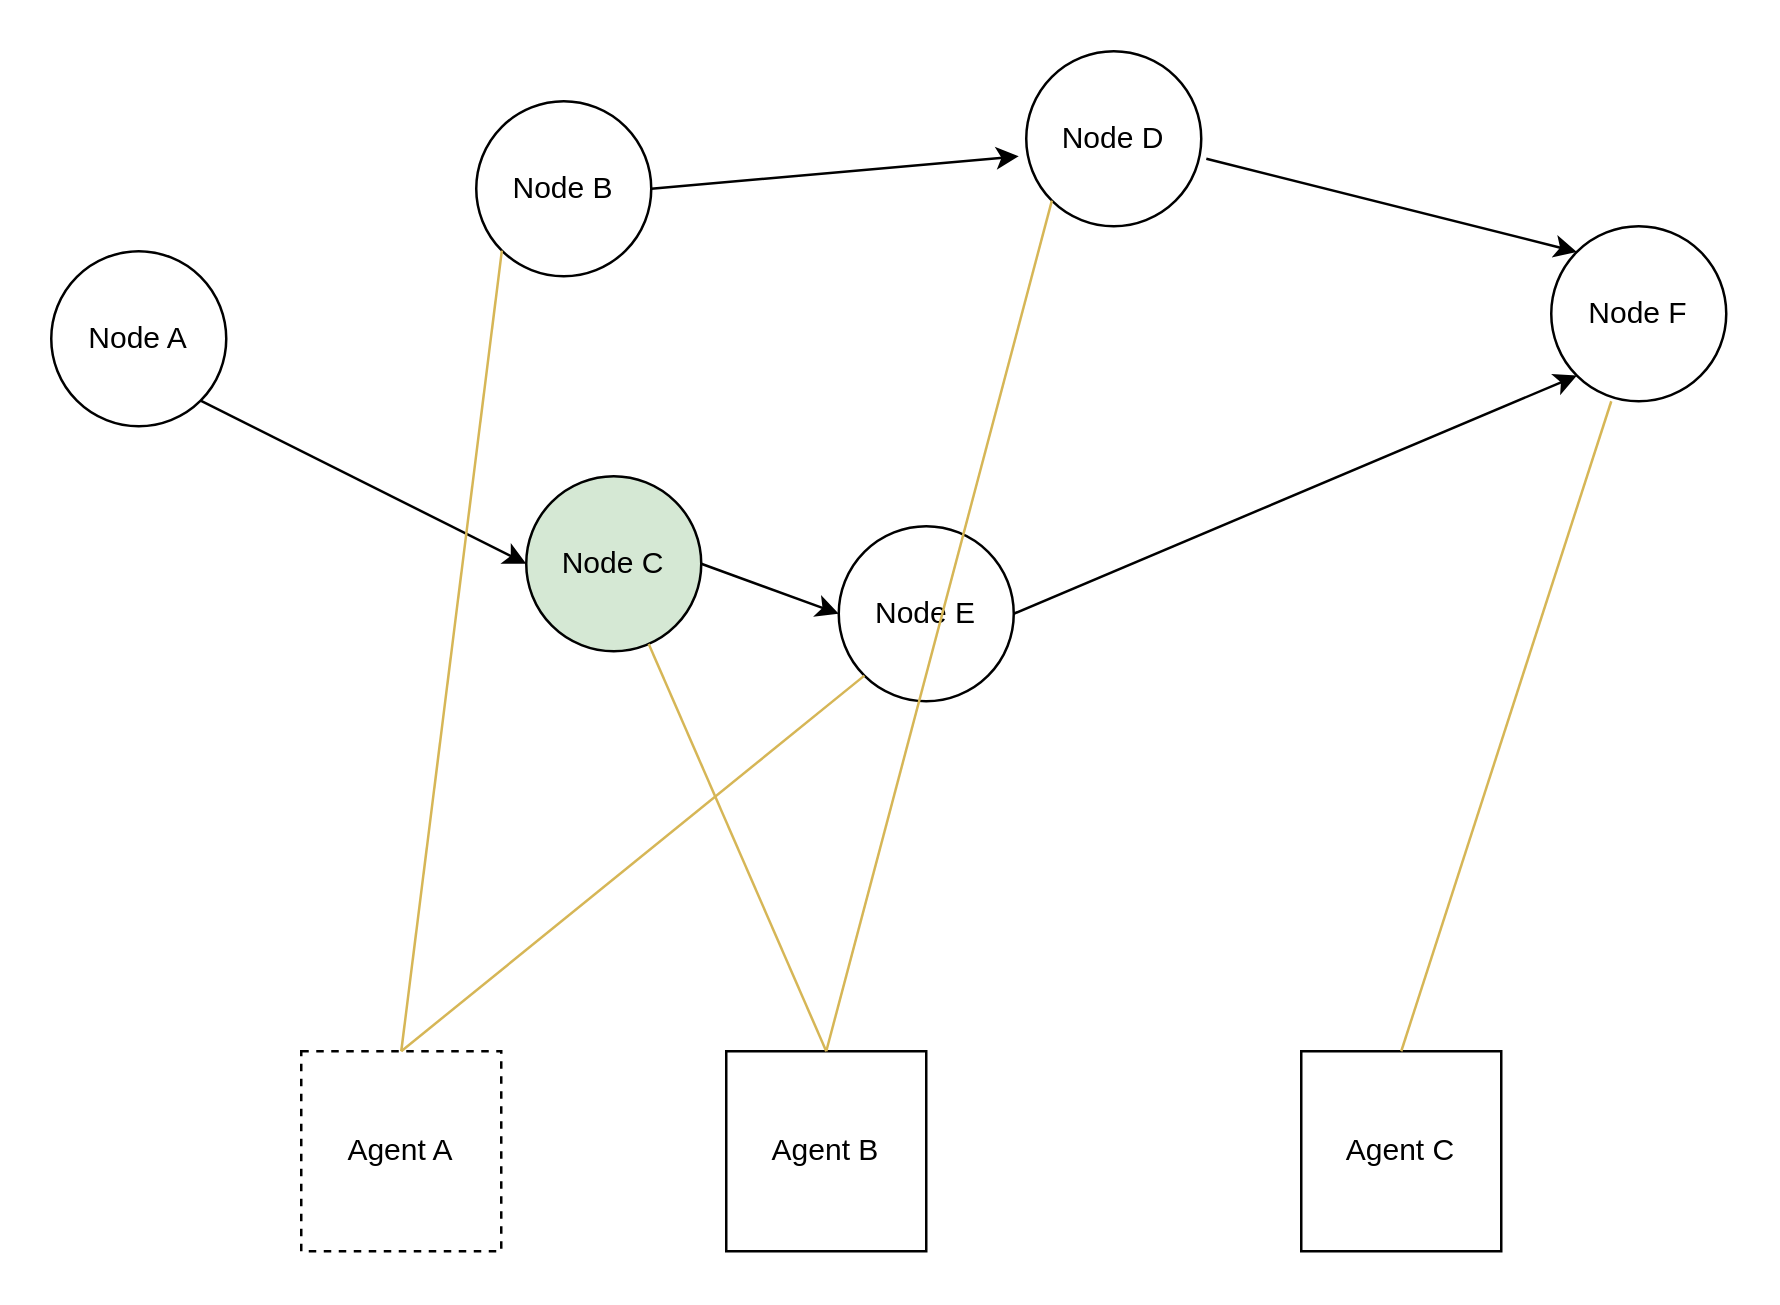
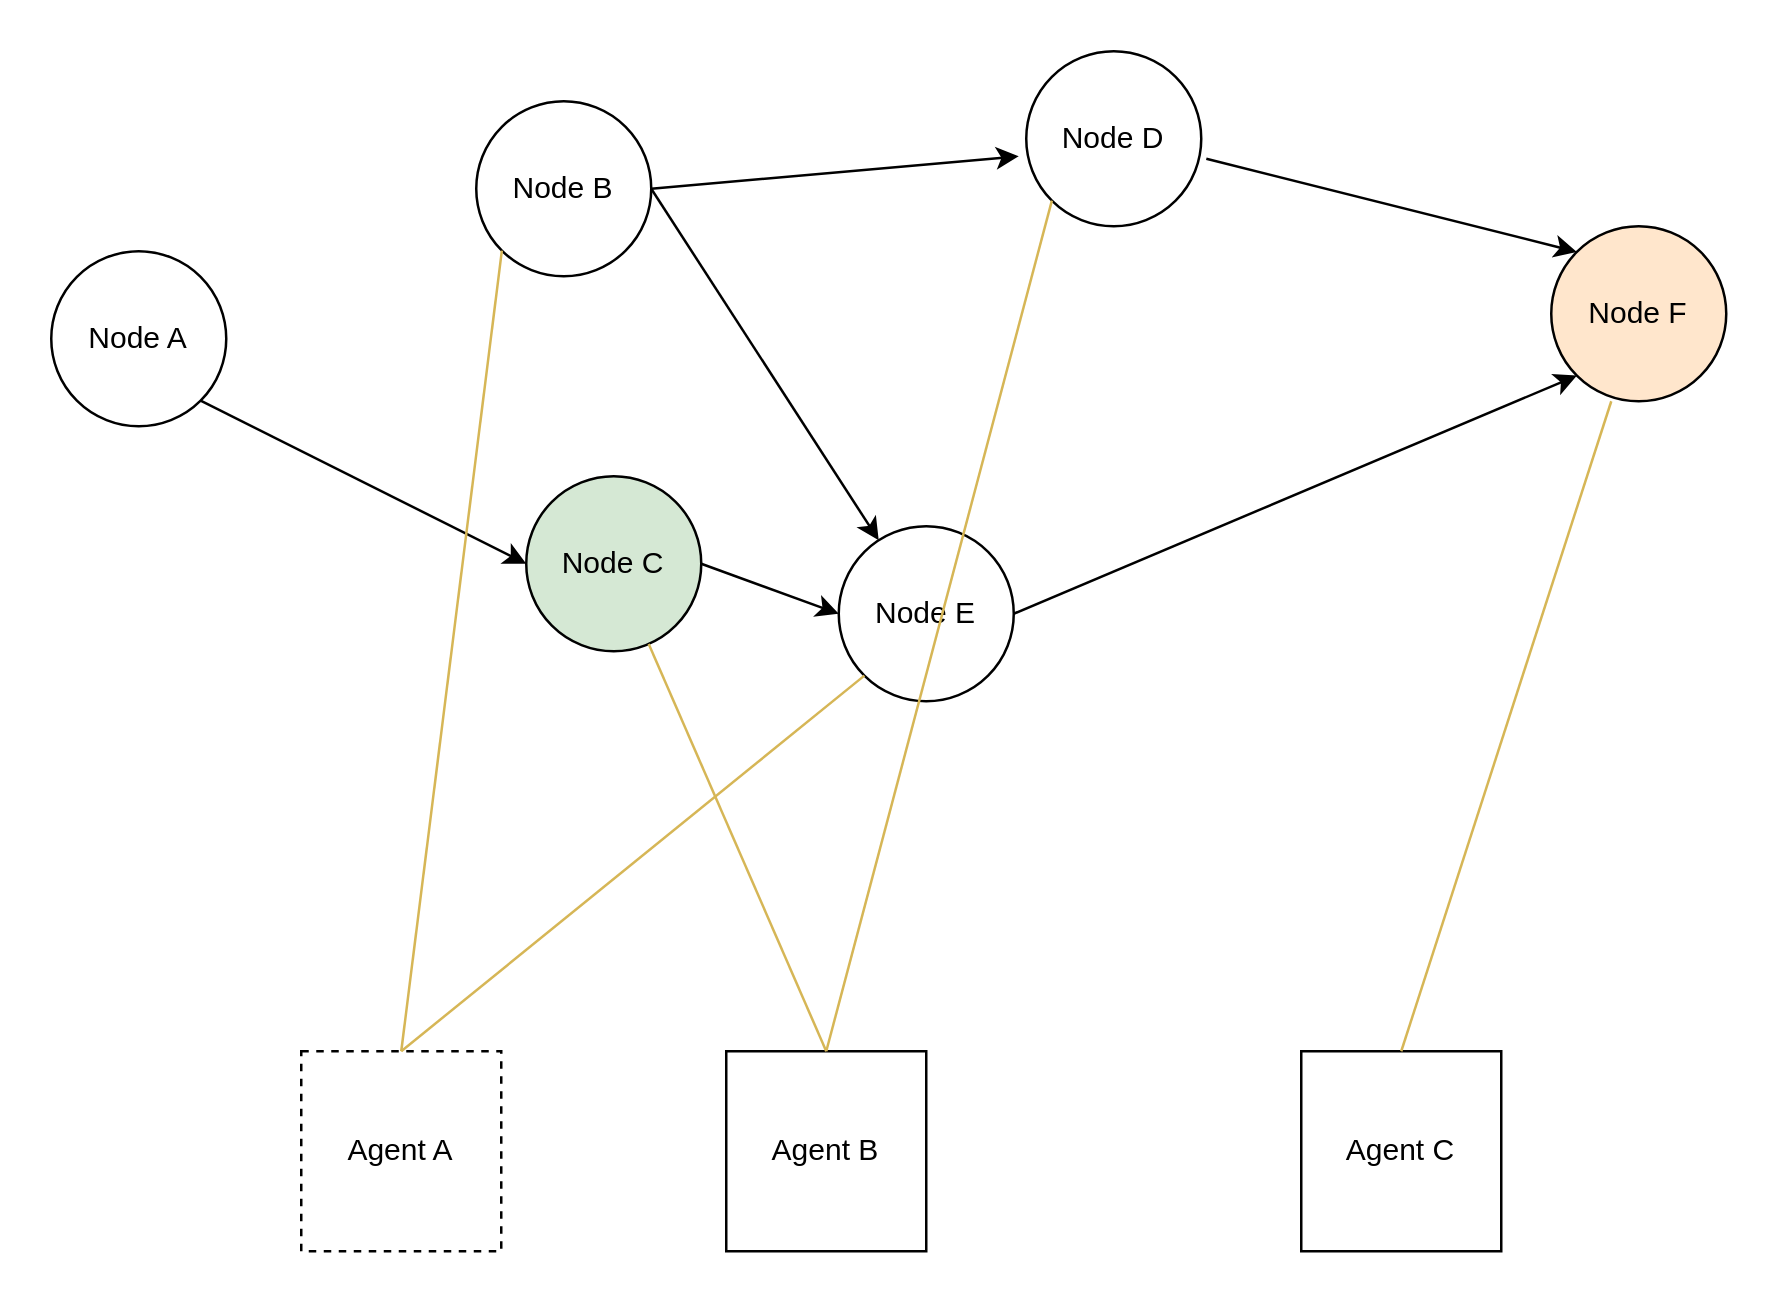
(1639, 314) -> (1639, 314)
none -> (762, 360)
